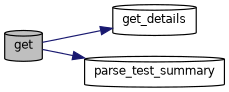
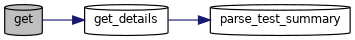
(58, 53) -> (183, 20)
